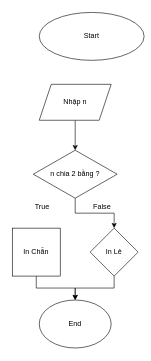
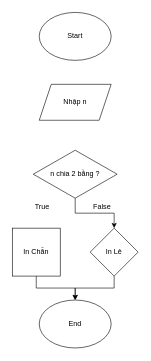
(92, 36) -> (75, 36)
(75, 144) -> none
